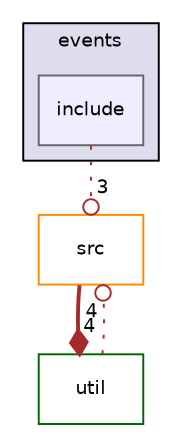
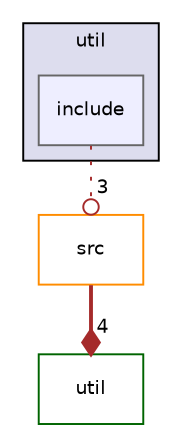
(91, 42) -> (91, 42)
(104, 327) -> none
